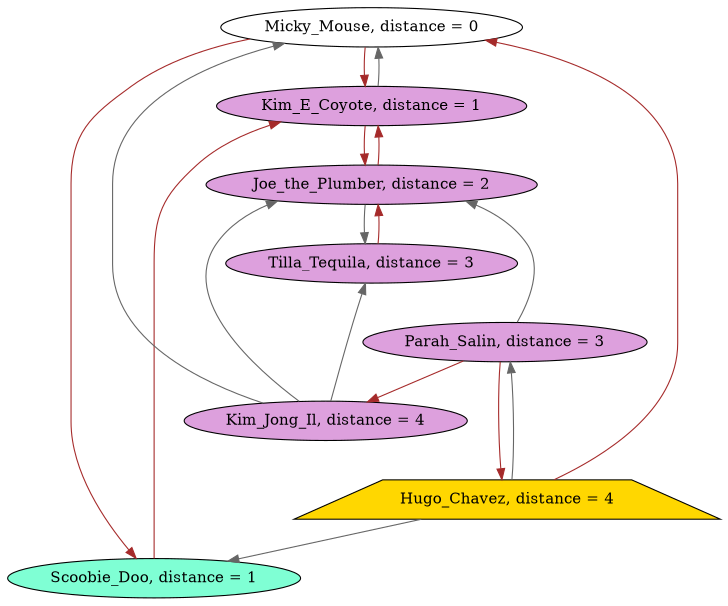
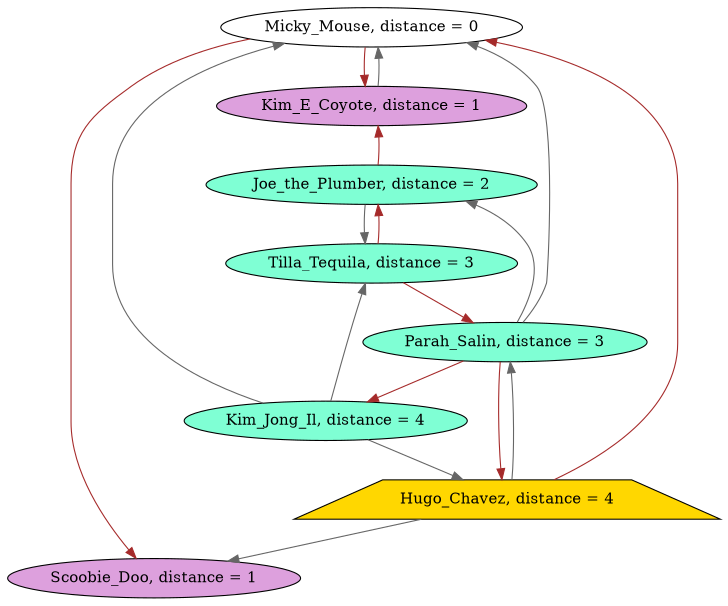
(364, 140) -> none
none -> (549, 171)
(372, 185) -> (372, 185)
(372, 263) -> (372, 263)
none -> (433, 300)
(213, 306) -> (410, 458)
(154, 313) -> none
(505, 342) -> (505, 342)
(326, 421) -> (326, 421)
(154, 578) -> (154, 578)
